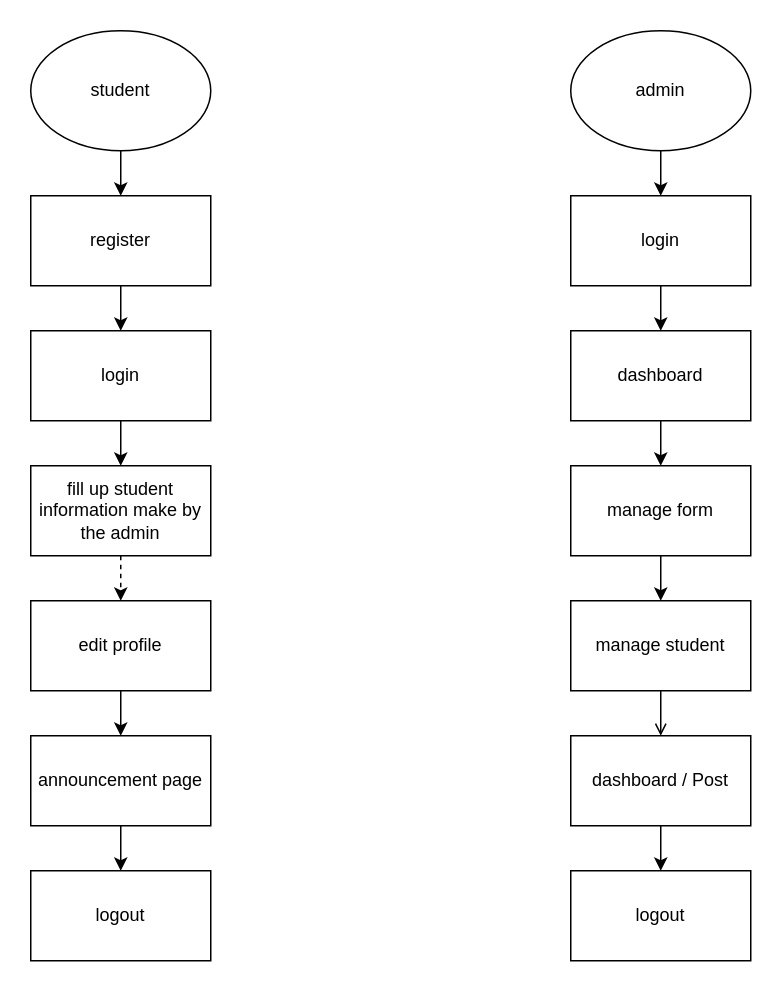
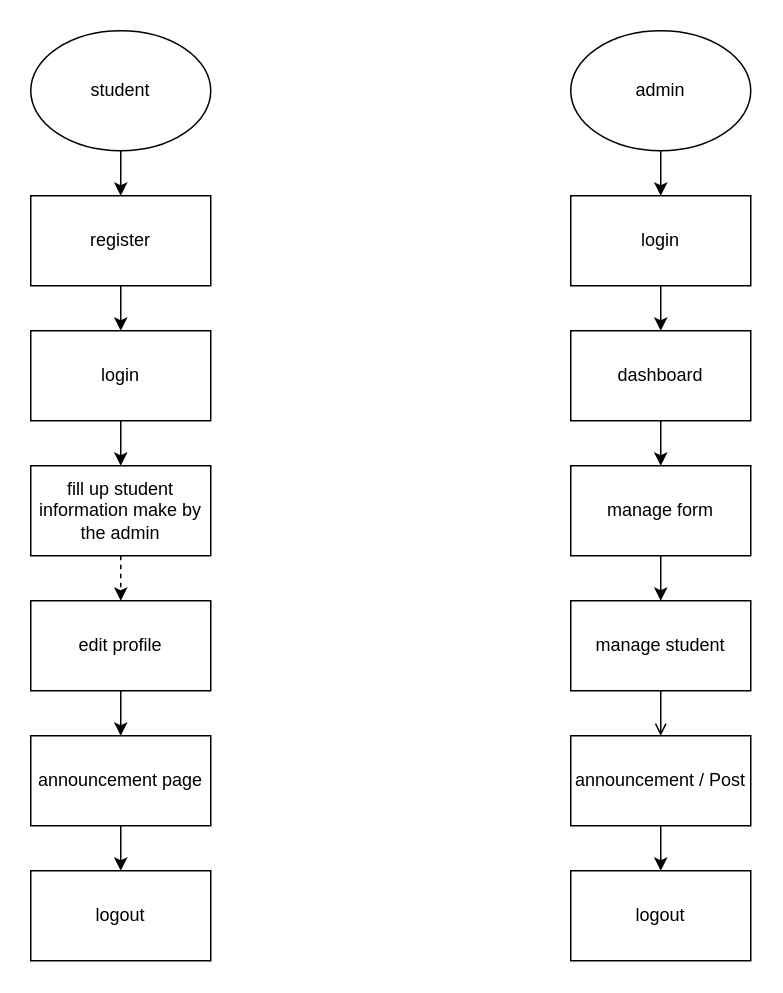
(661, 781) -> (661, 781)
